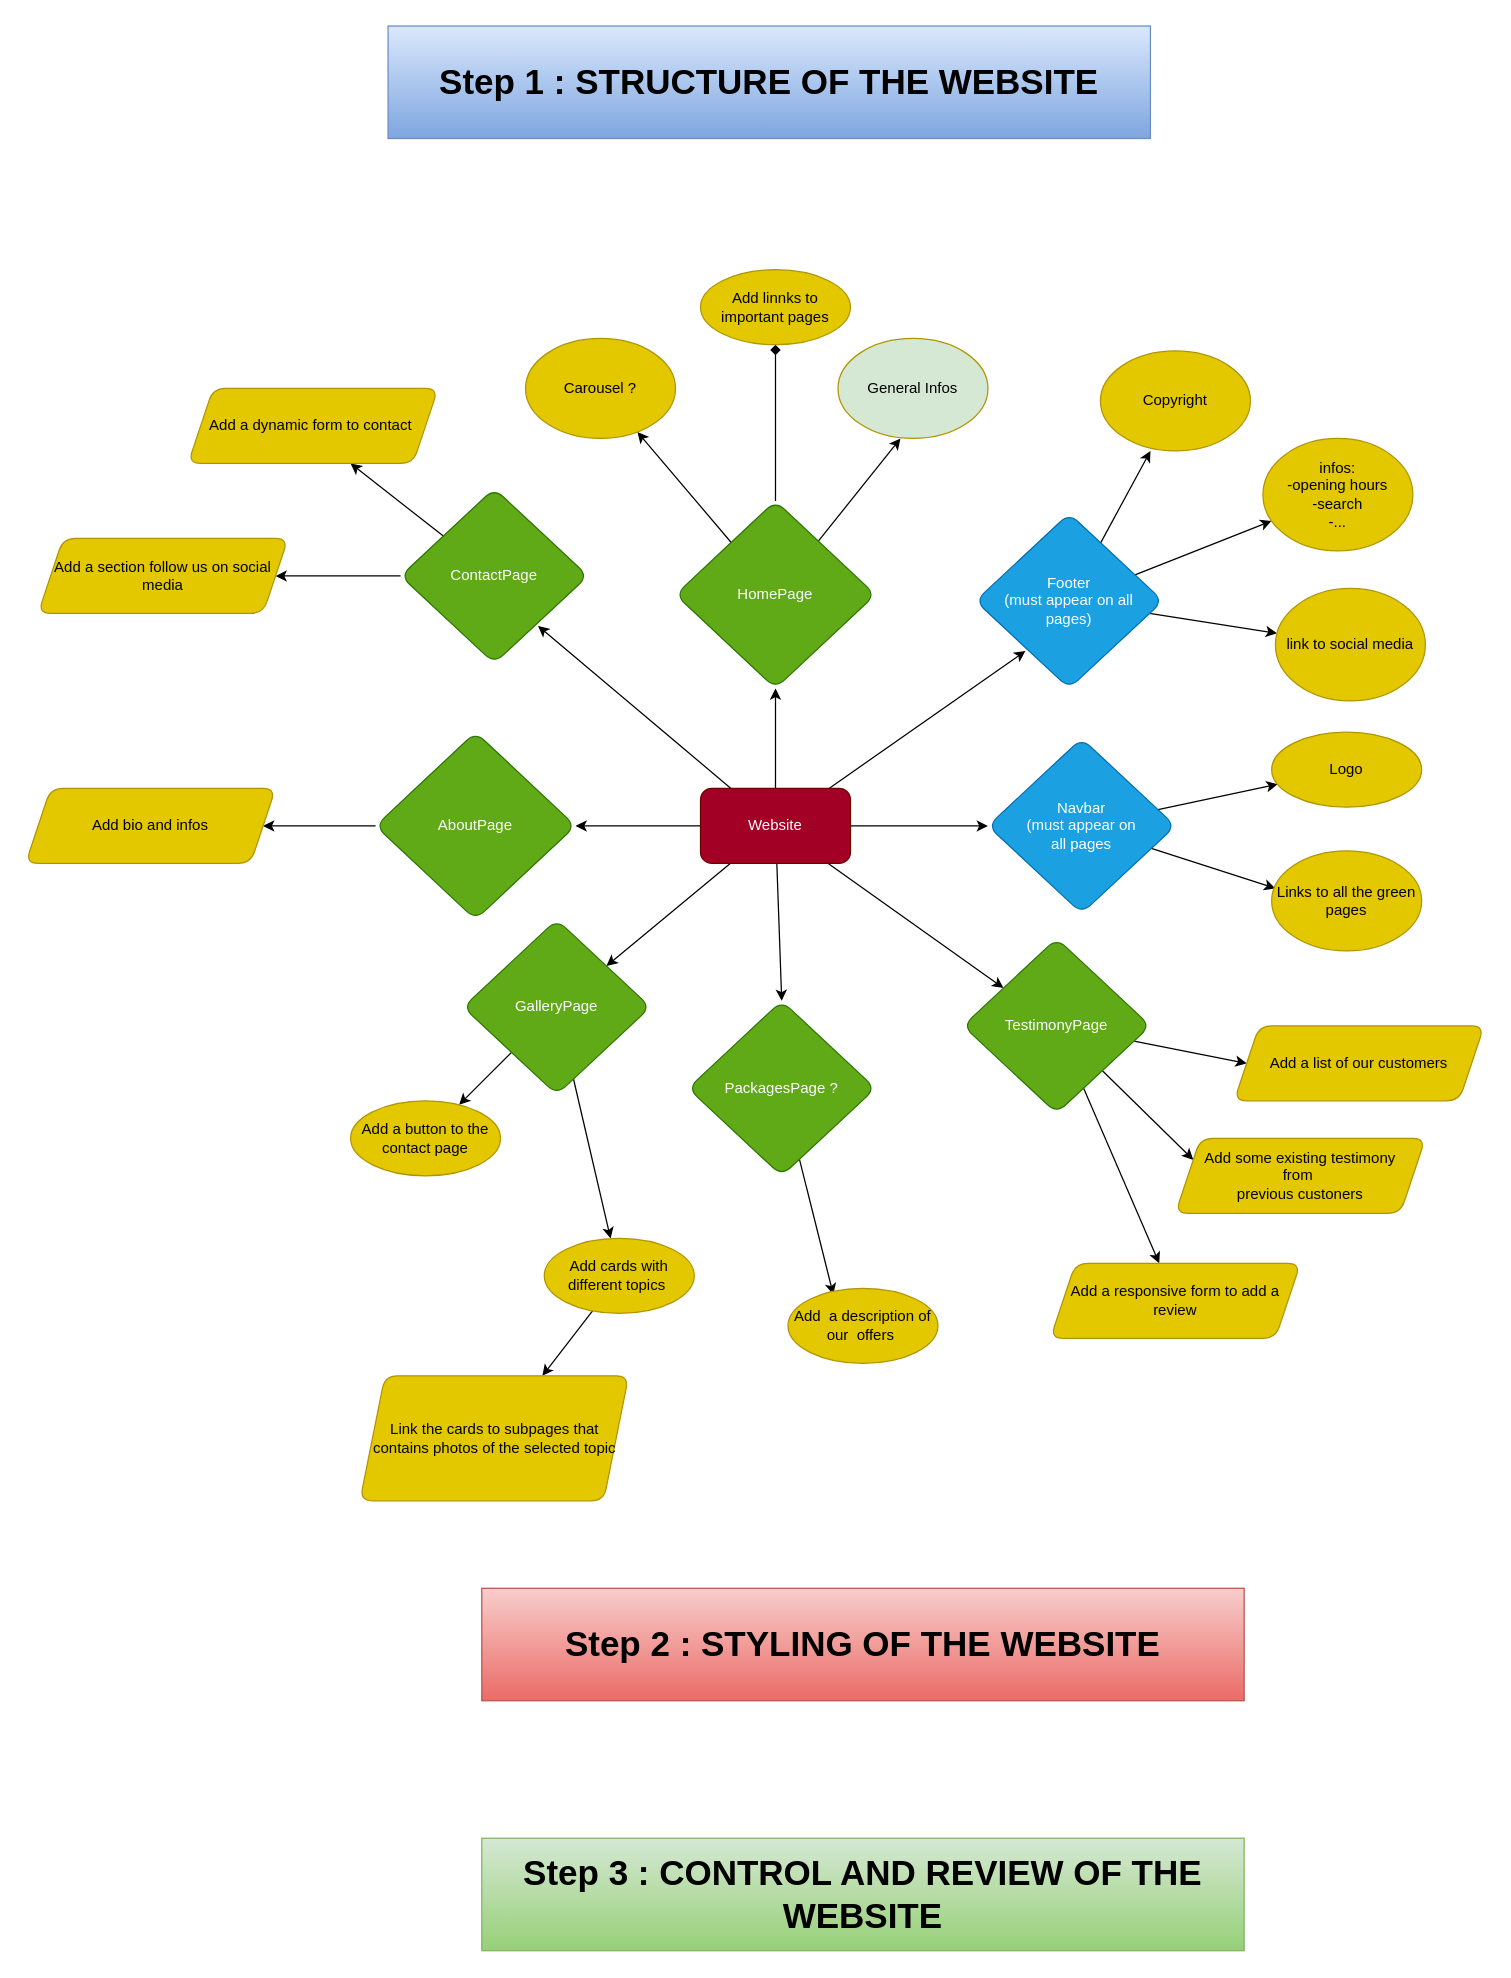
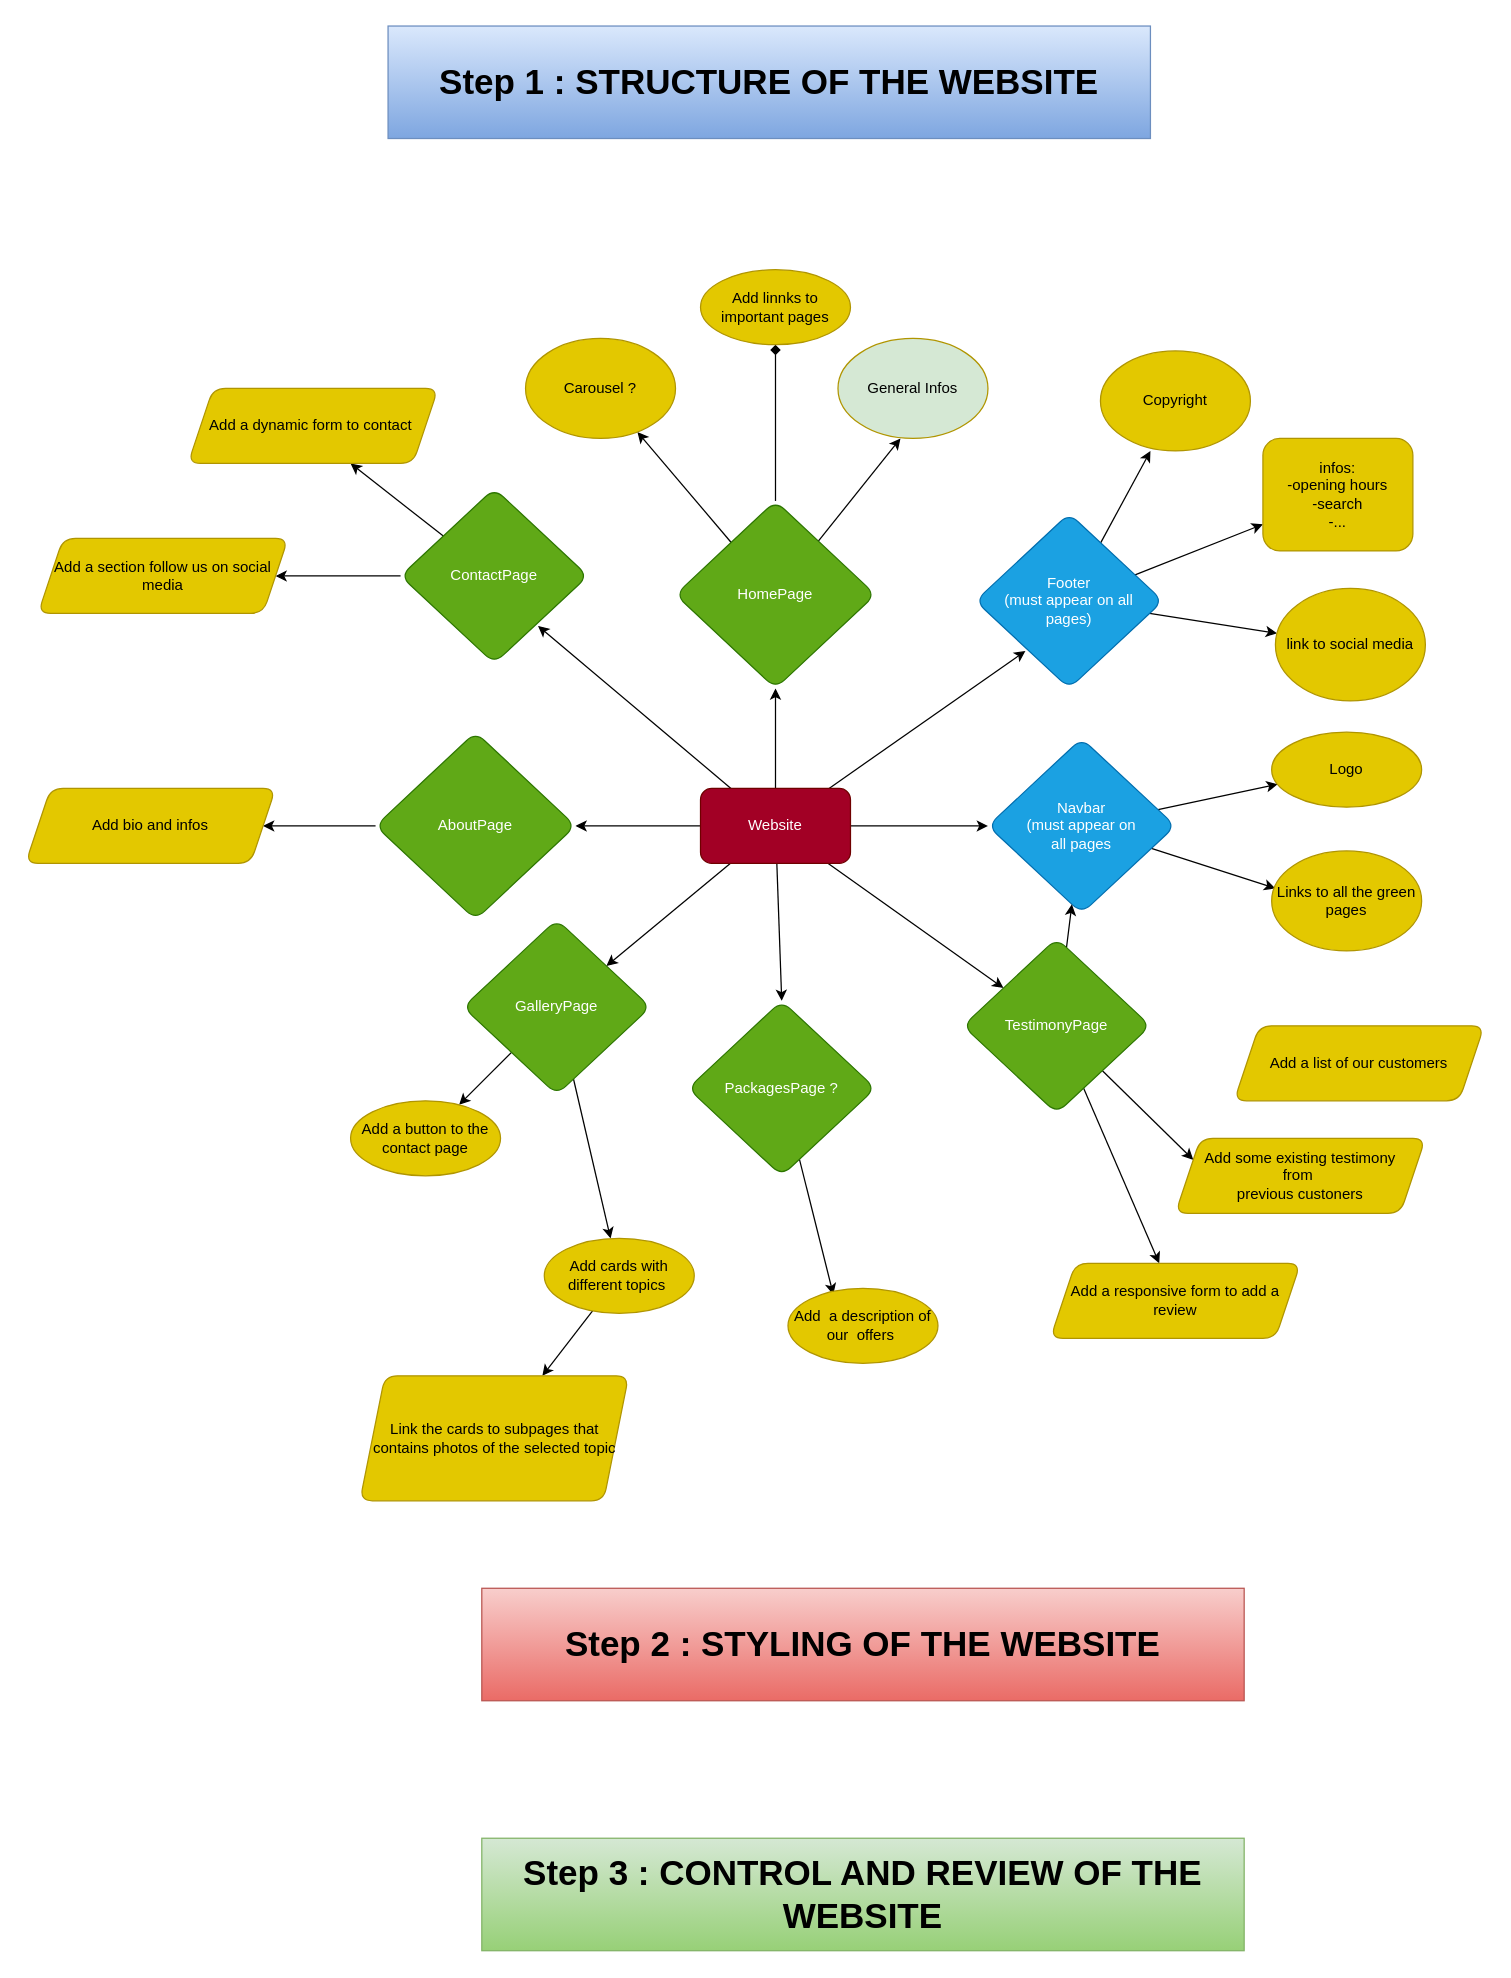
(1338, 494) -> (1338, 494)
(1187, 1051) -> (1069, 930)
